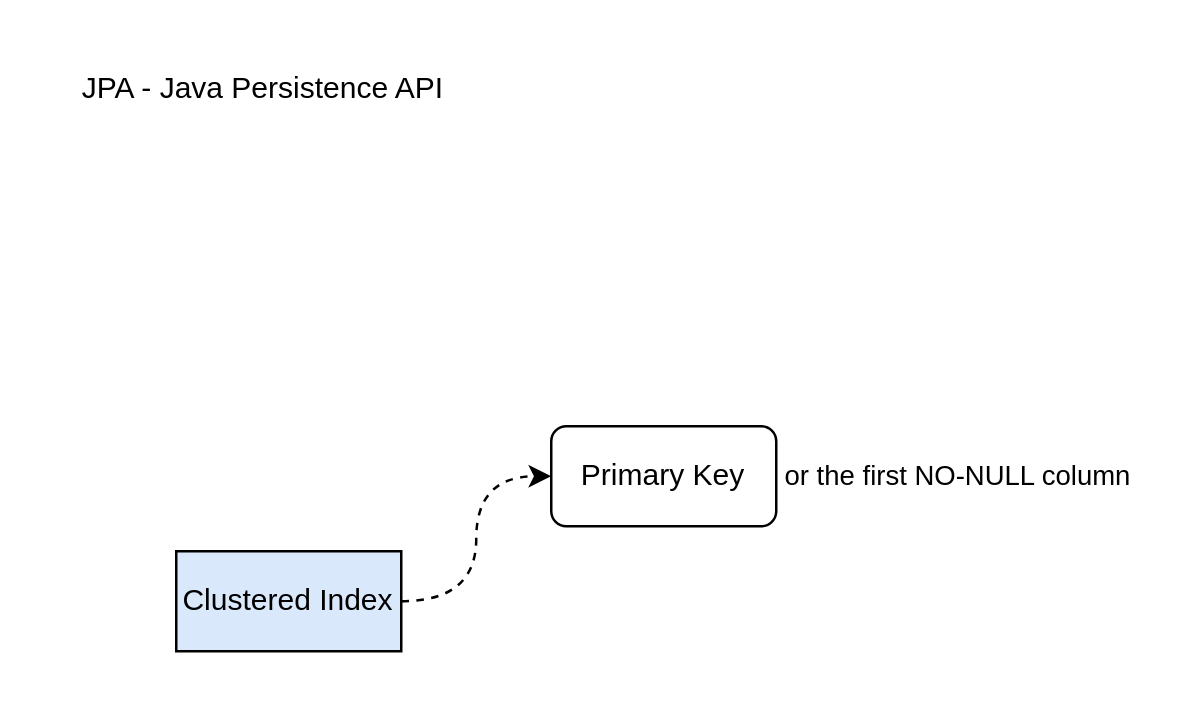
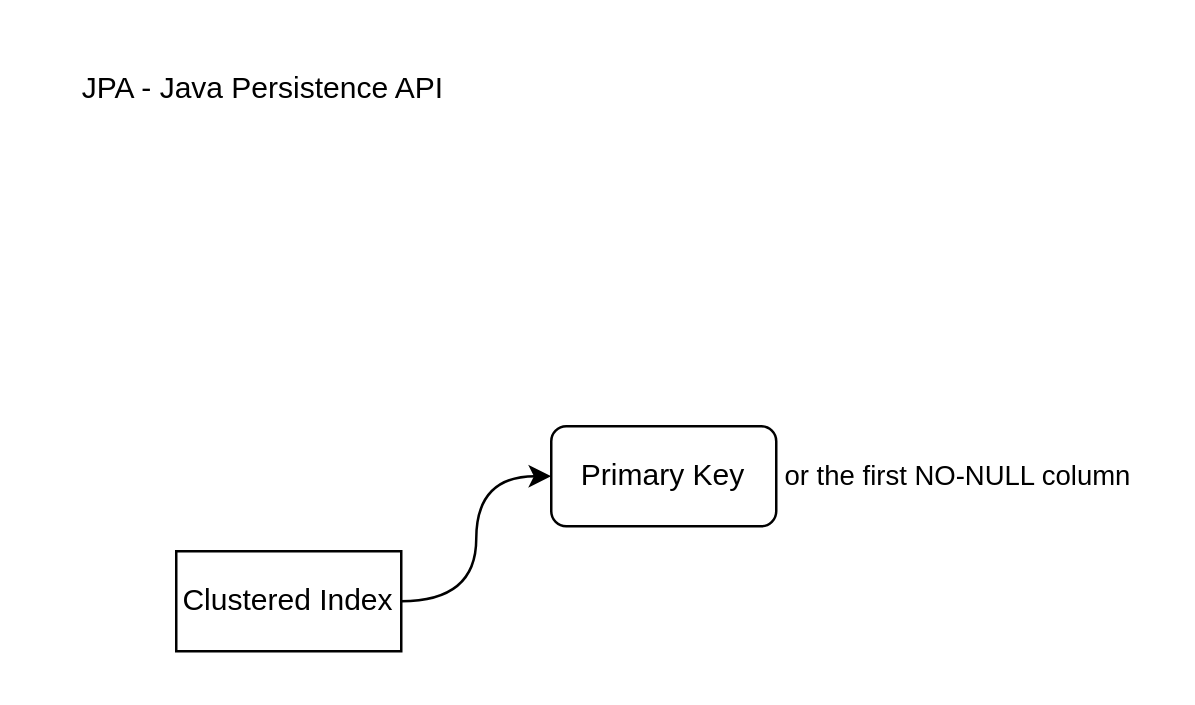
(476, 544) -> (476, 544)
(289, 601) -> (289, 601)
